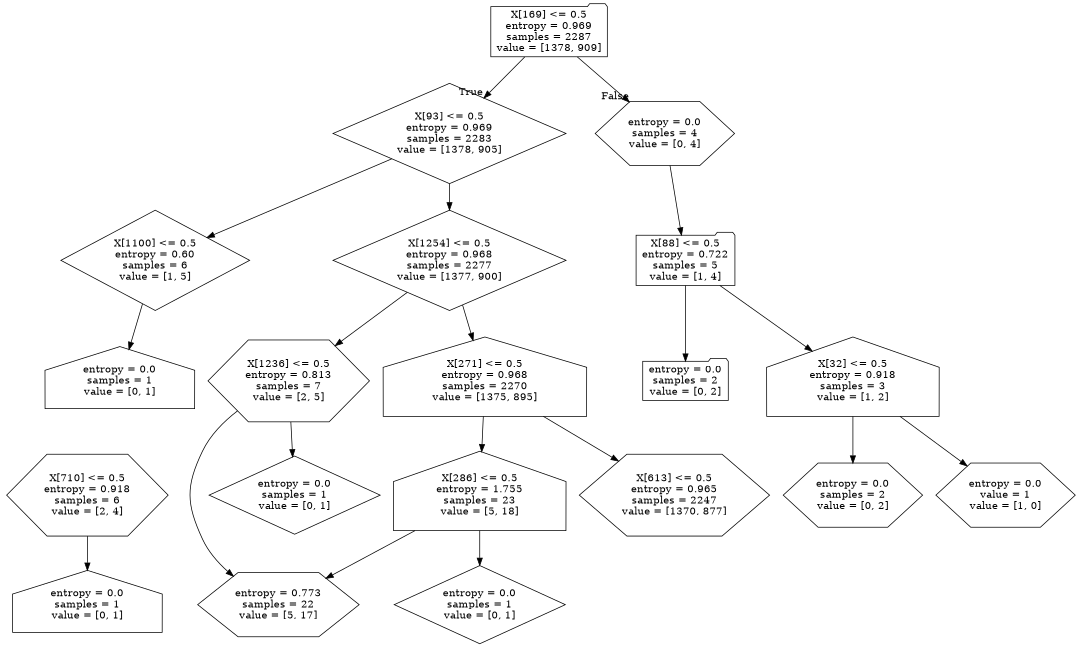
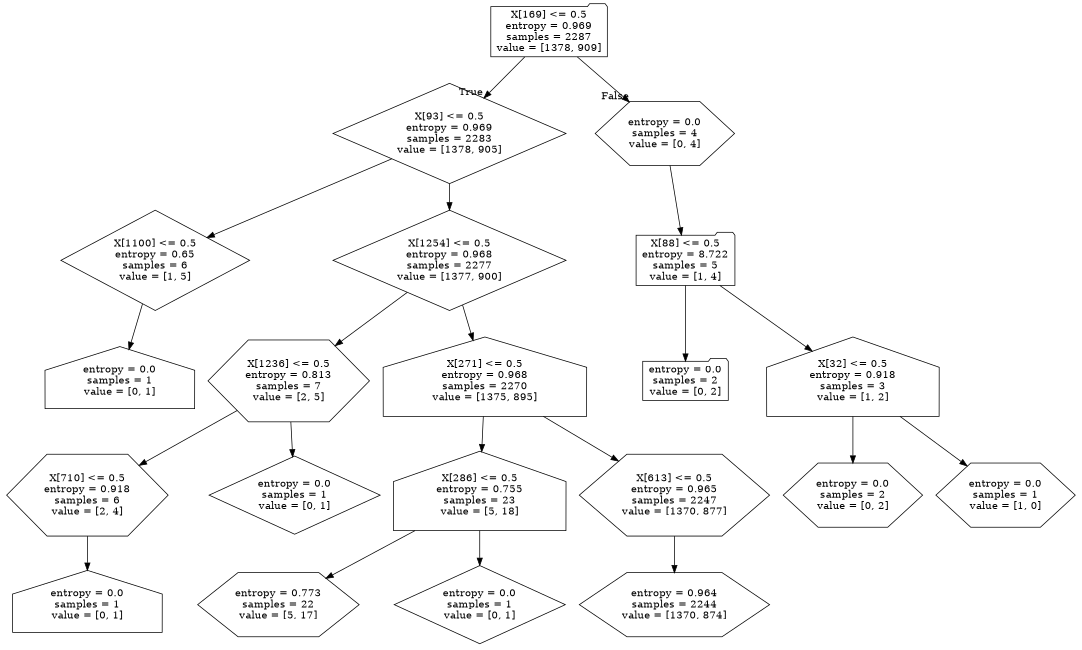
(155, 260) -> (155, 260)
(686, 260) -> (686, 260)
(190, 489) -> (191, 436)
(480, 495) -> (480, 495)
(1006, 495) -> (1006, 495)
none -> (674, 605)
